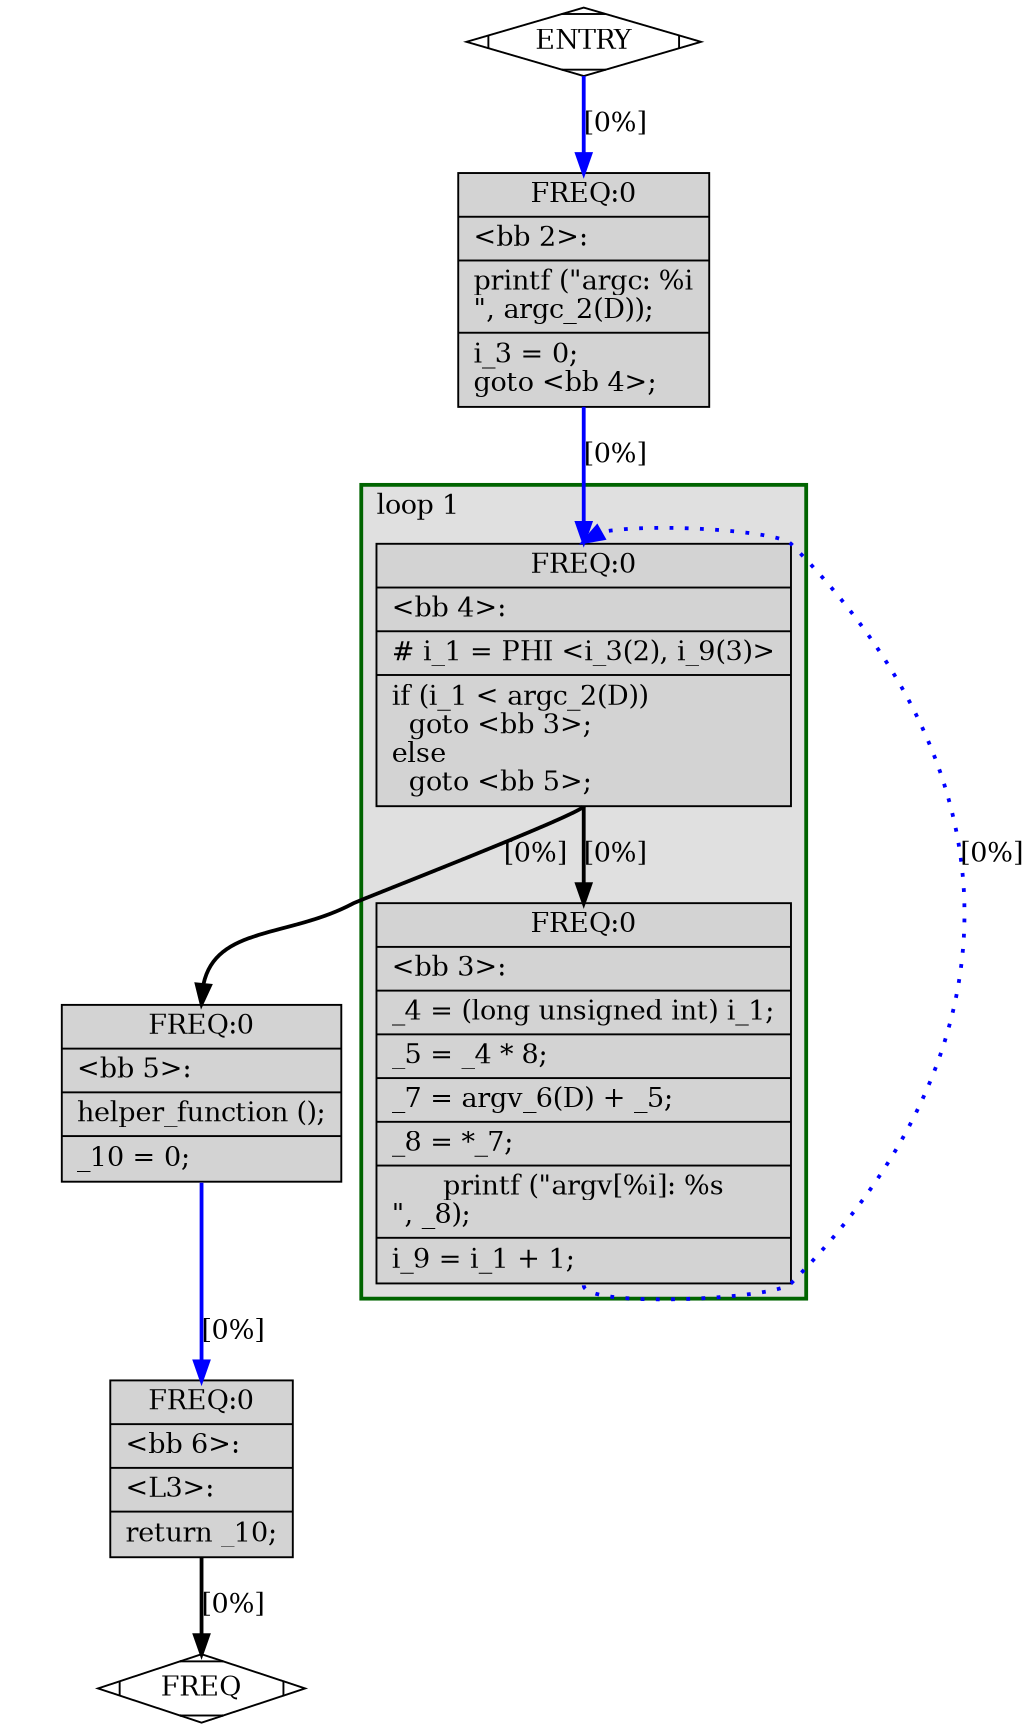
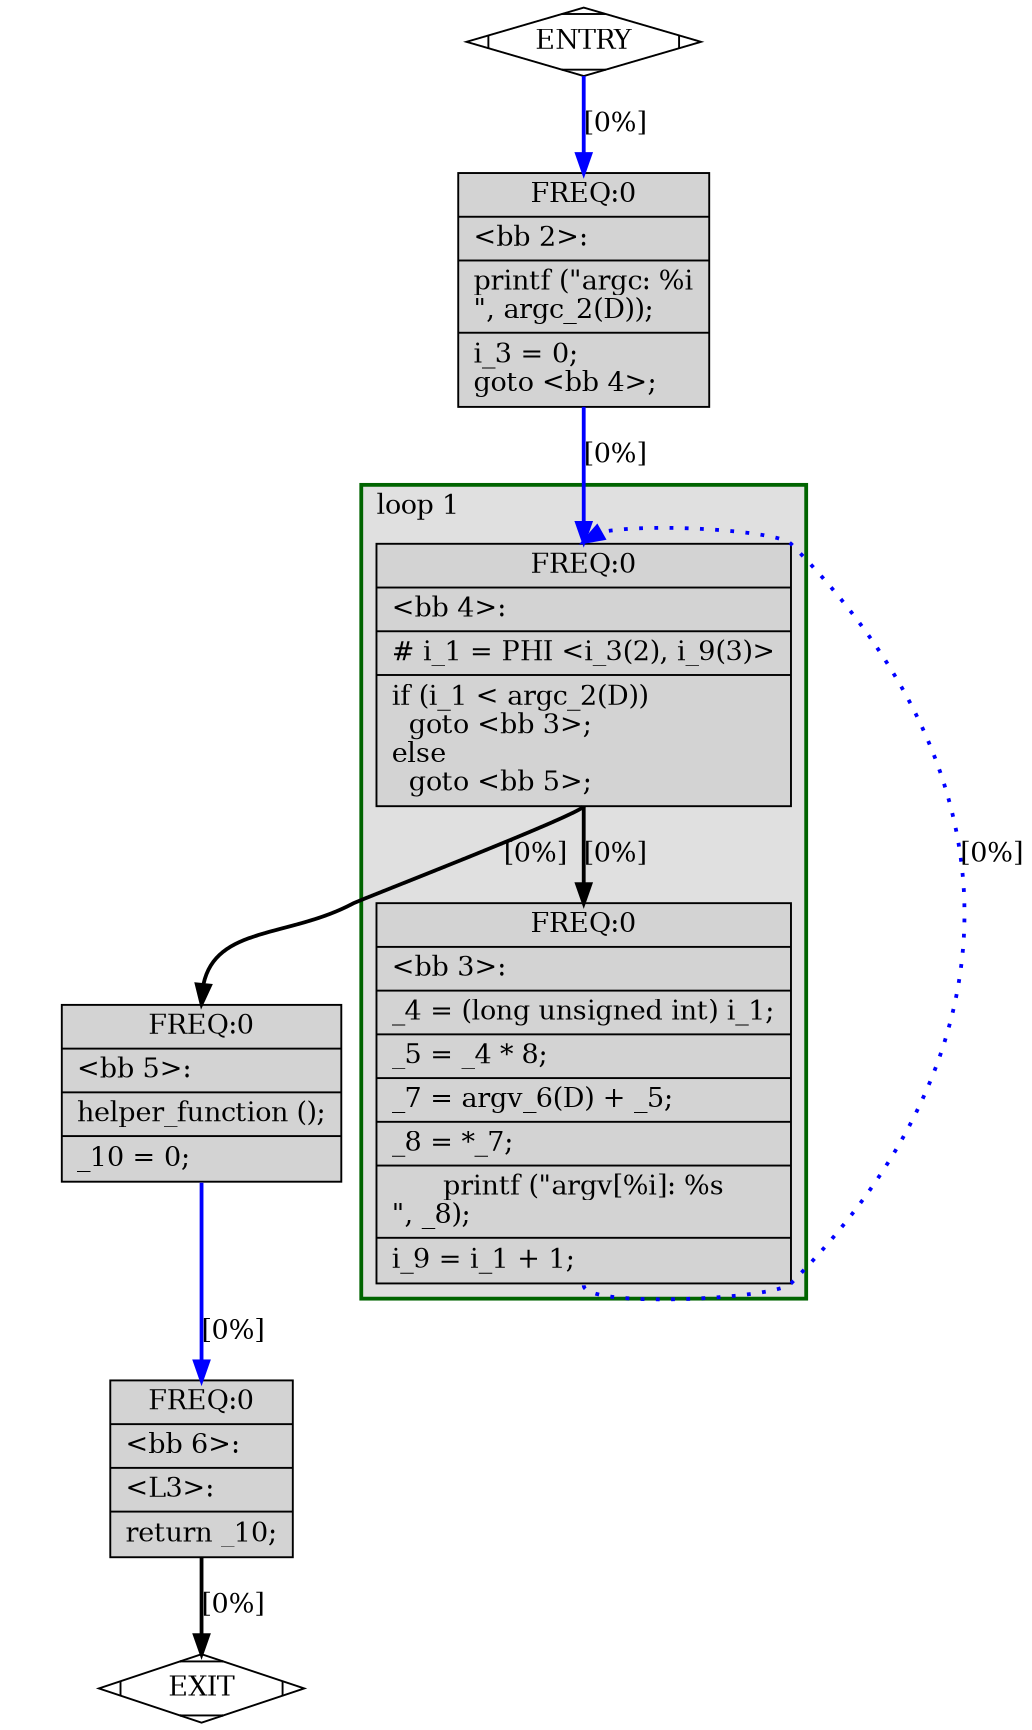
(202, 1688) -> (202, 1688)
